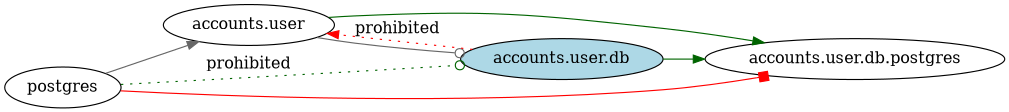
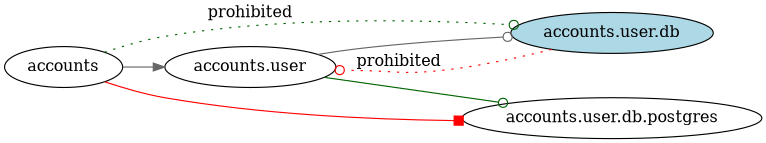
(541, 16) -> (412, 90)
(406, 42) -> (449, 70)
(678, 59) -> none
(63, 87) -> (64, 67)
